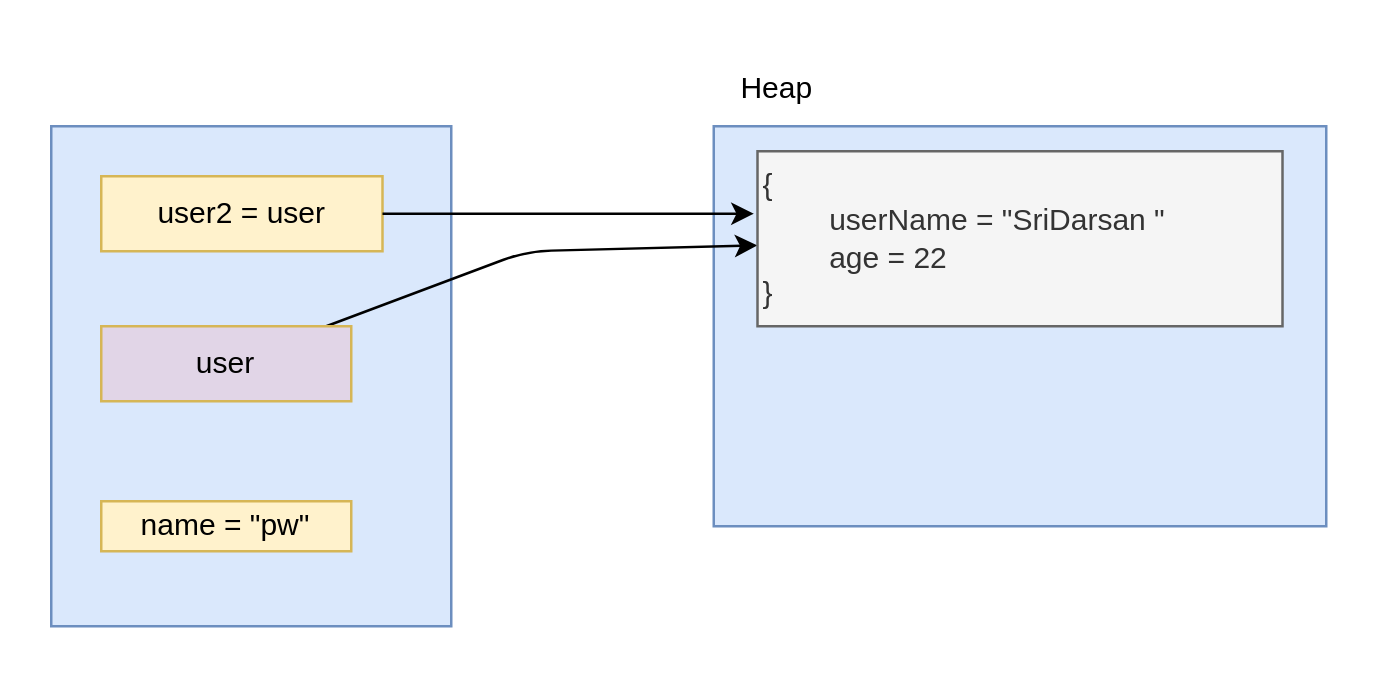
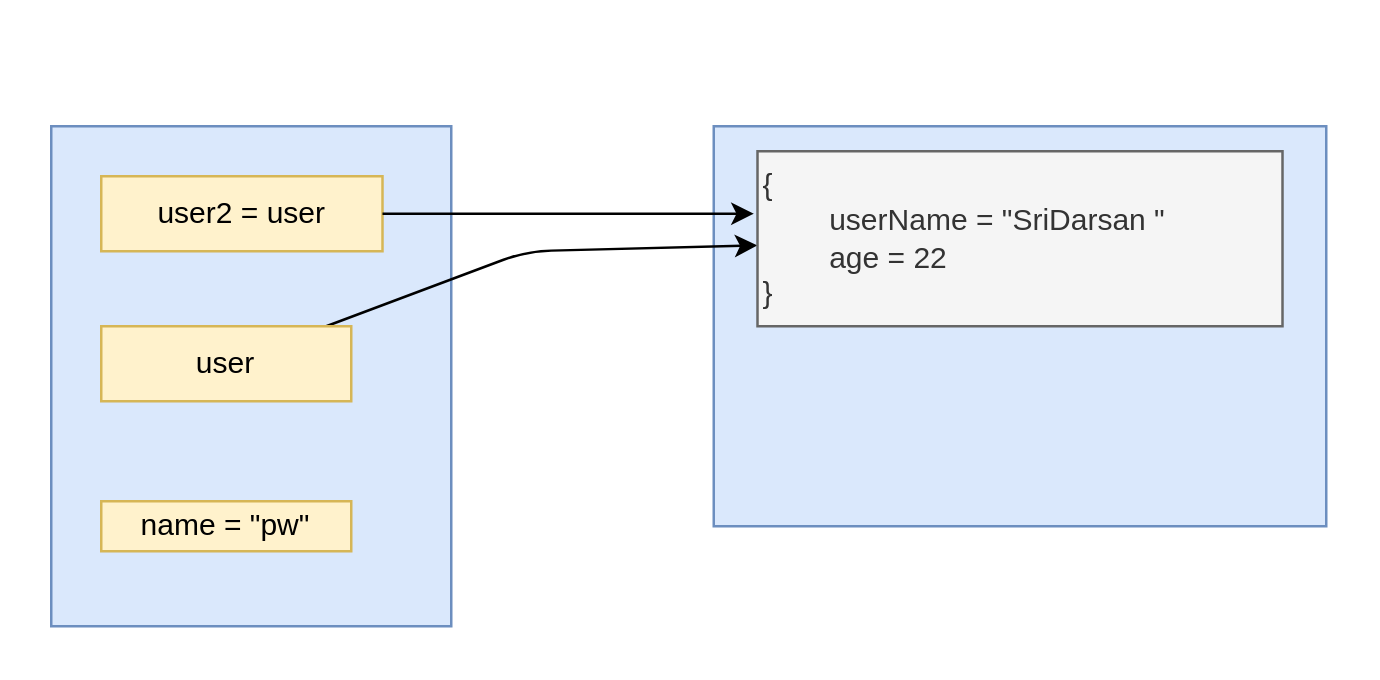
(776, 89) -> none
(226, 364) -> (226, 364)
